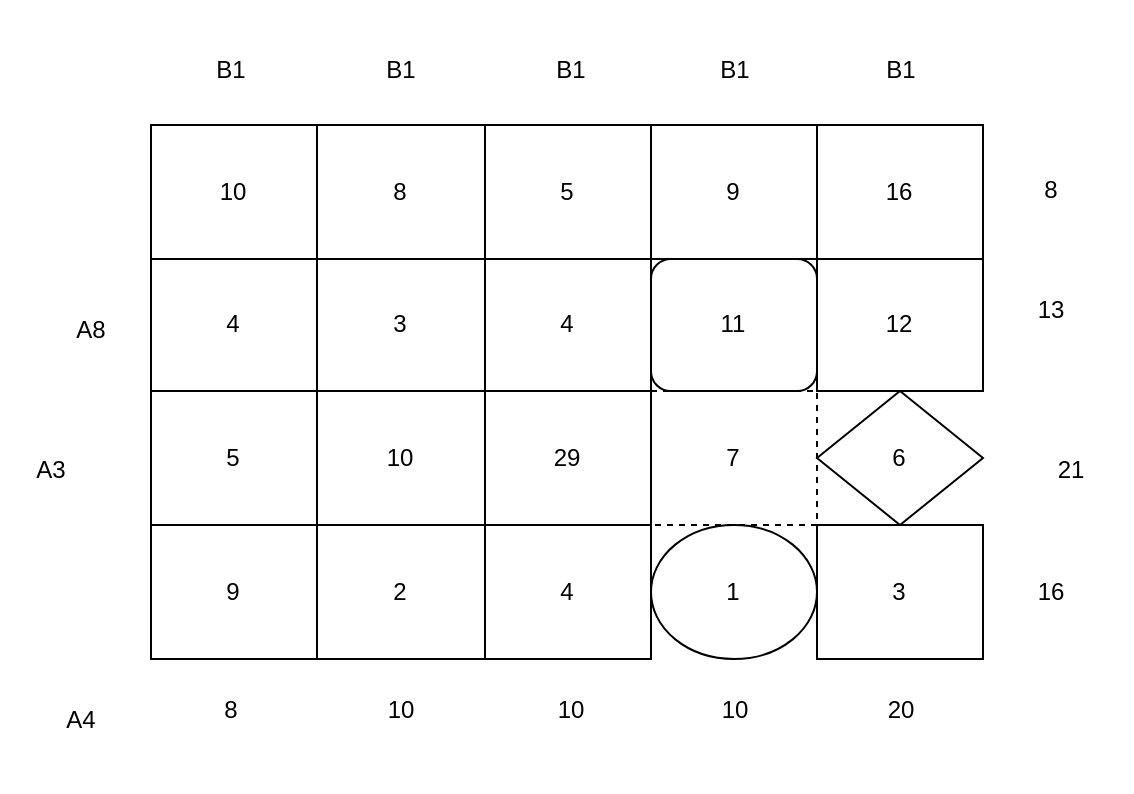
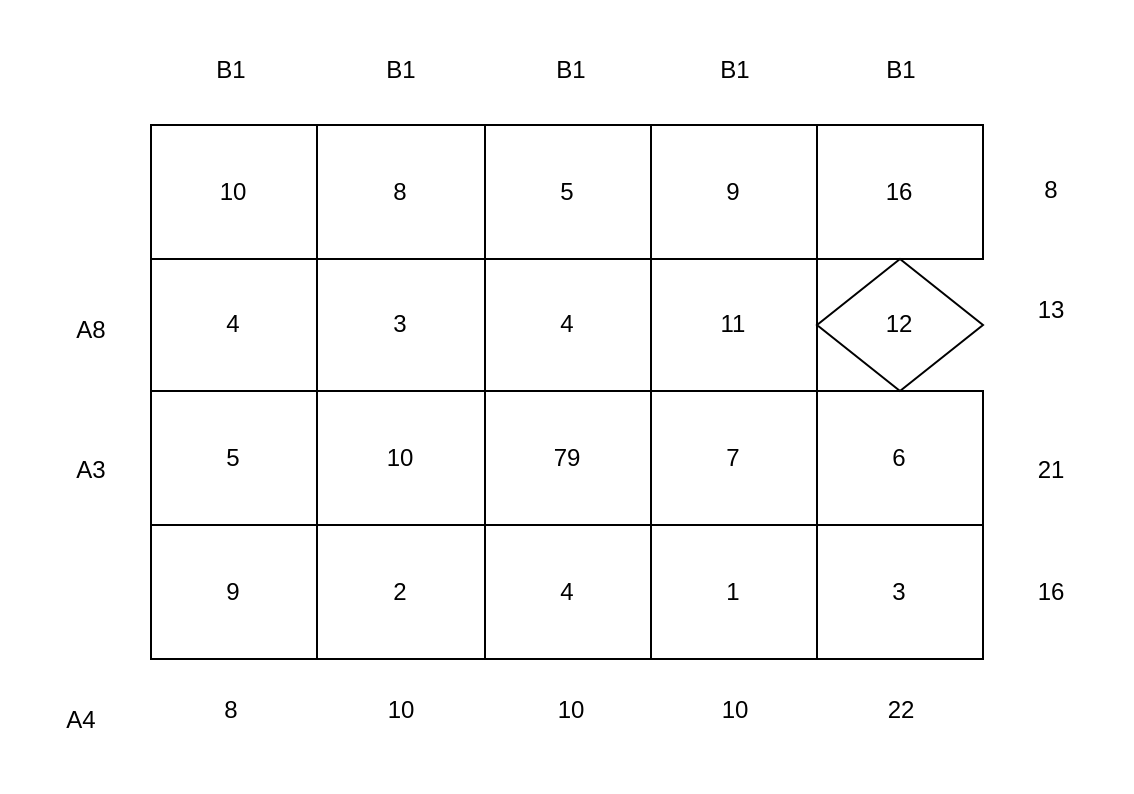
(734, 325) -> (734, 325)
(900, 325) -> (900, 325)
(900, 458) -> (900, 458)
(568, 459) -> (568, 459)
(51, 471) -> (91, 471)
(1071, 471) -> (1051, 471)
(734, 592) -> (734, 592)
(902, 711) -> (902, 711)
